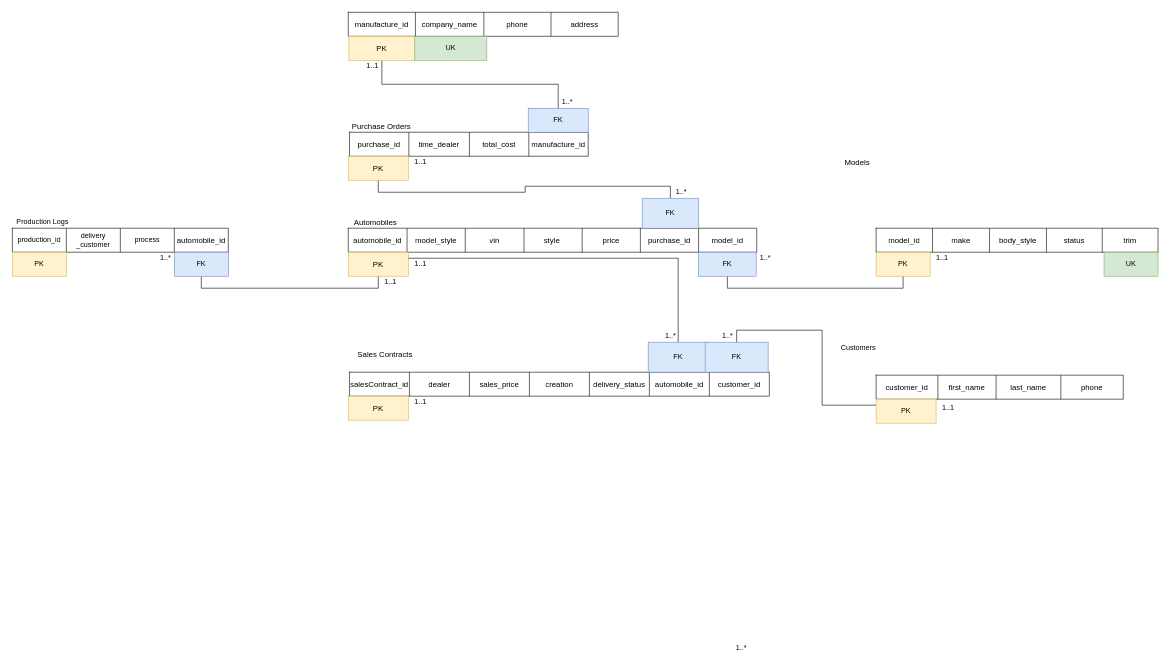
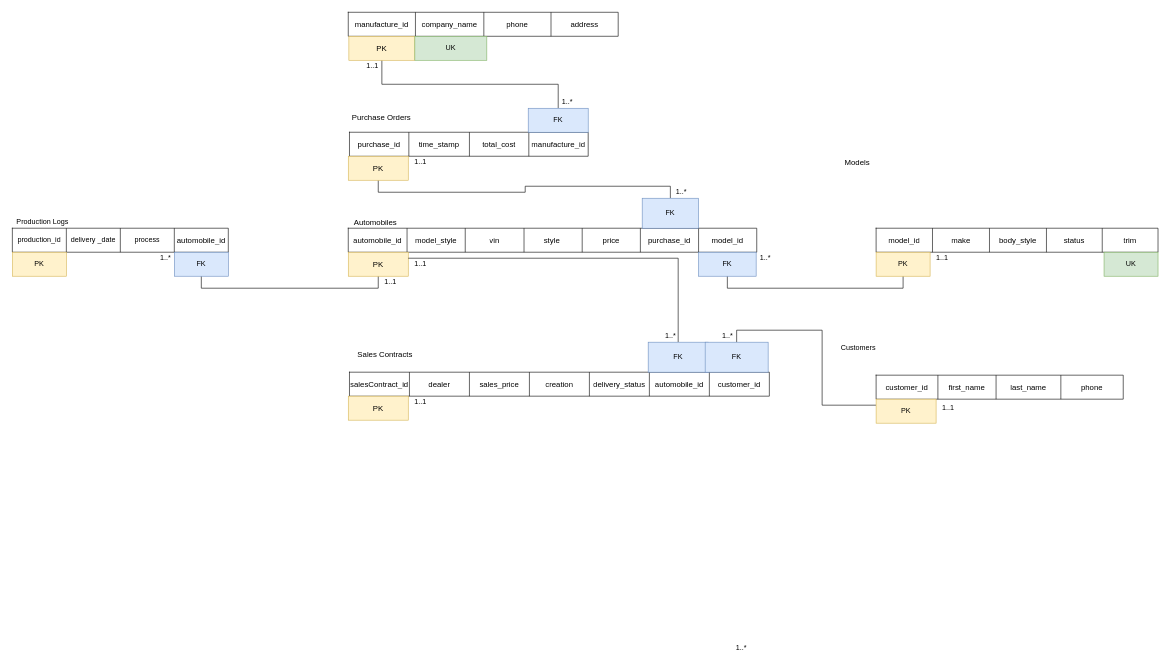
(381, 126) -> (381, 117)
(439, 144) -> (439, 144)
(93, 240) -> (93, 240)
